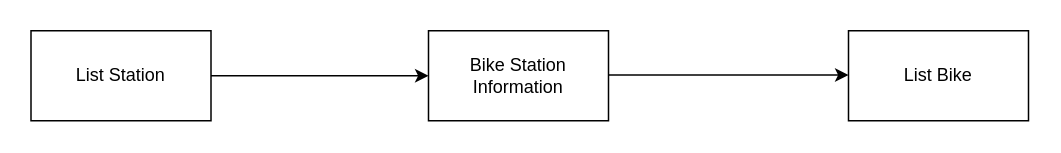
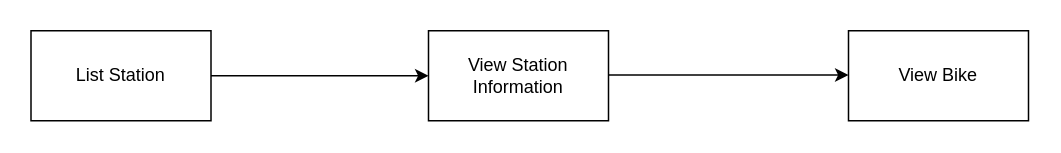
(518, 76) -> (518, 76)
(938, 76) -> (938, 76)
